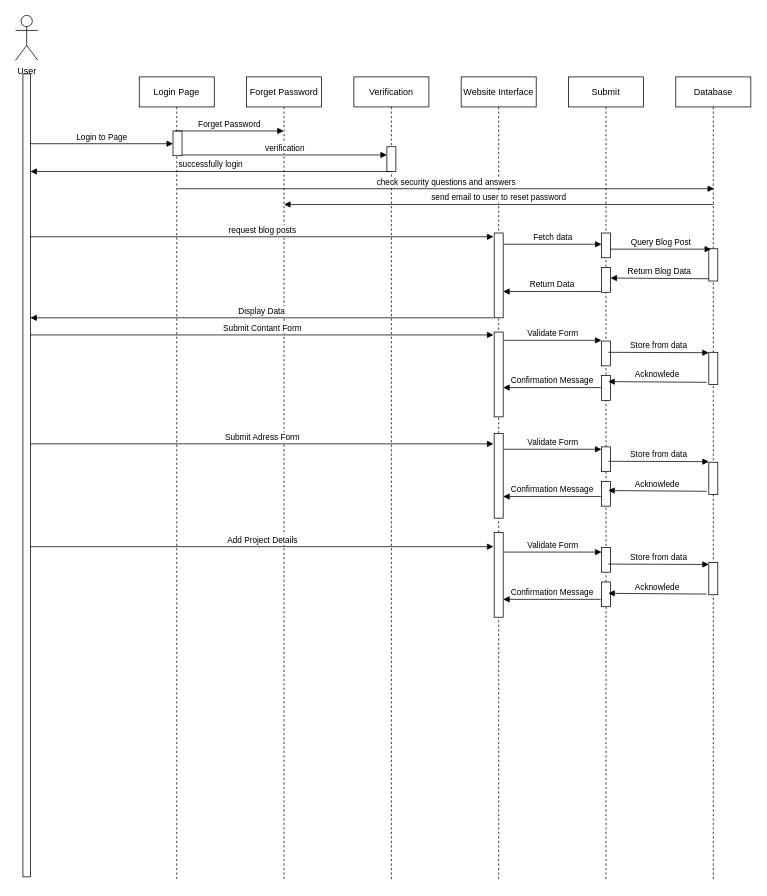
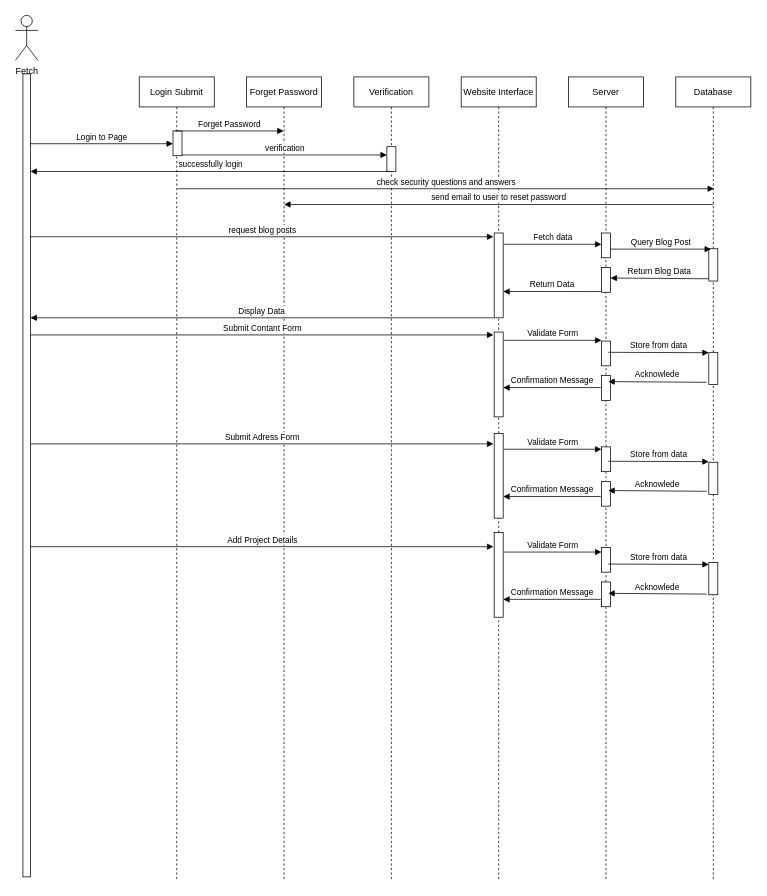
(27, 71) -> (27, 71)
(177, 92) -> (177, 92)
(606, 92) -> (606, 92)
